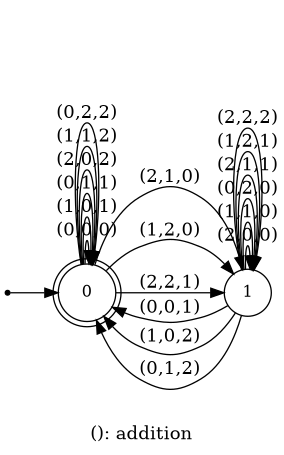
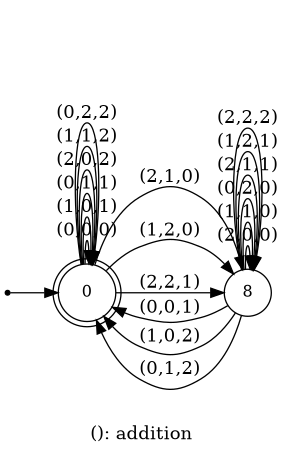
(248, 293) -> (248, 293)
